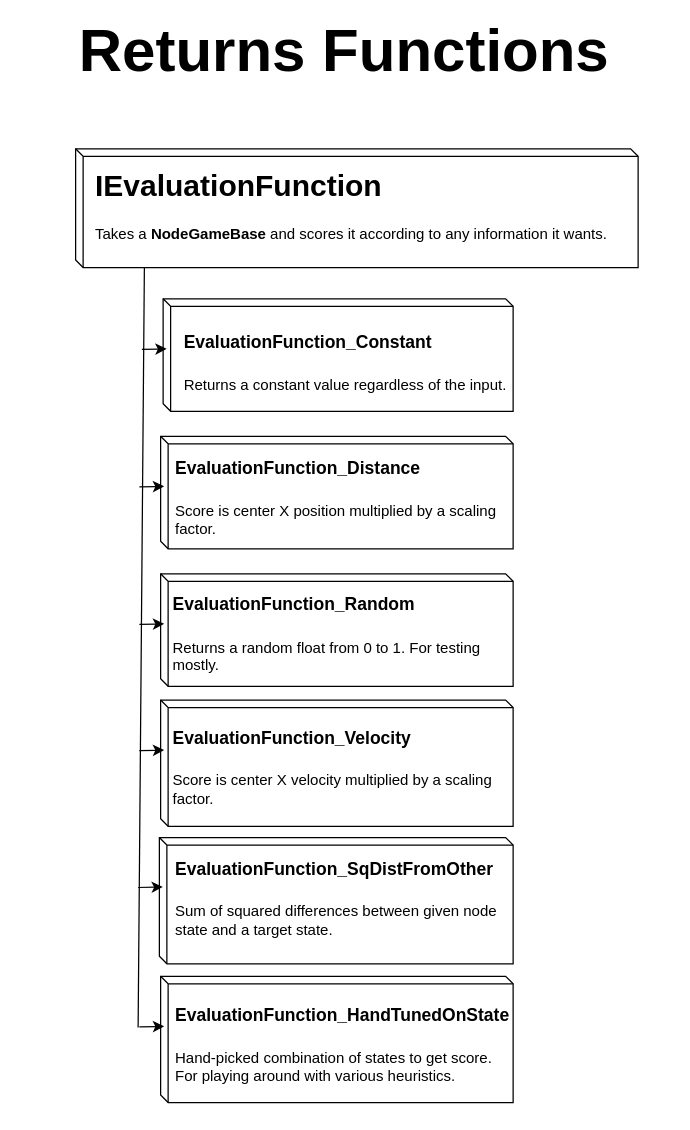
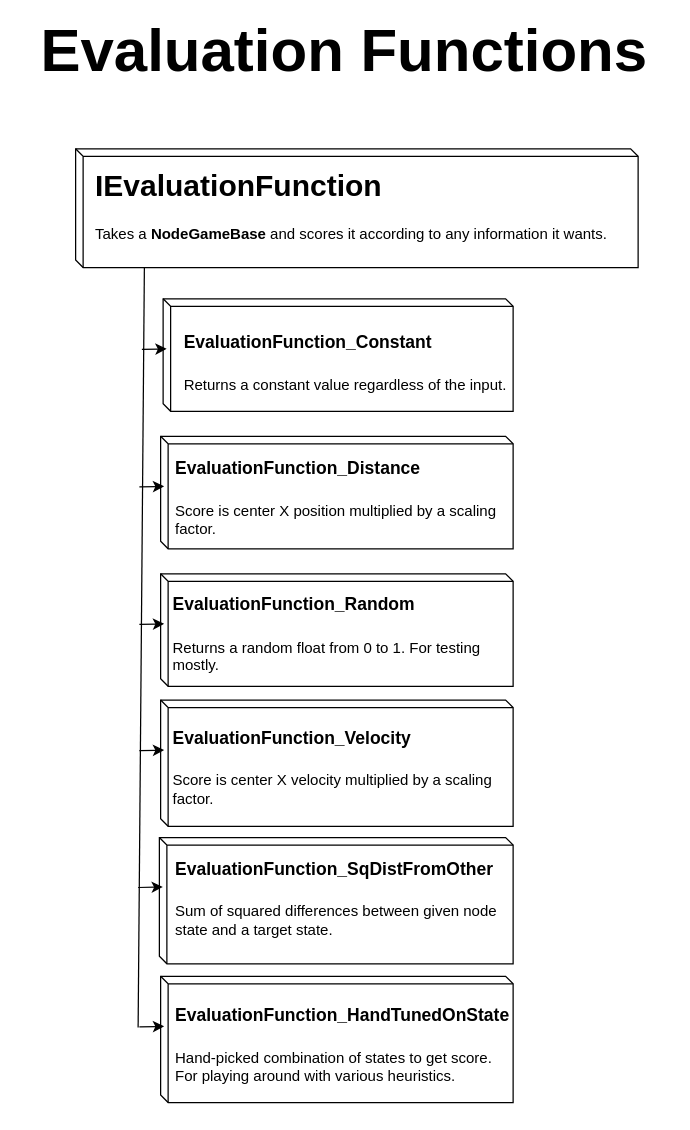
(344, 51) -> (344, 51)
